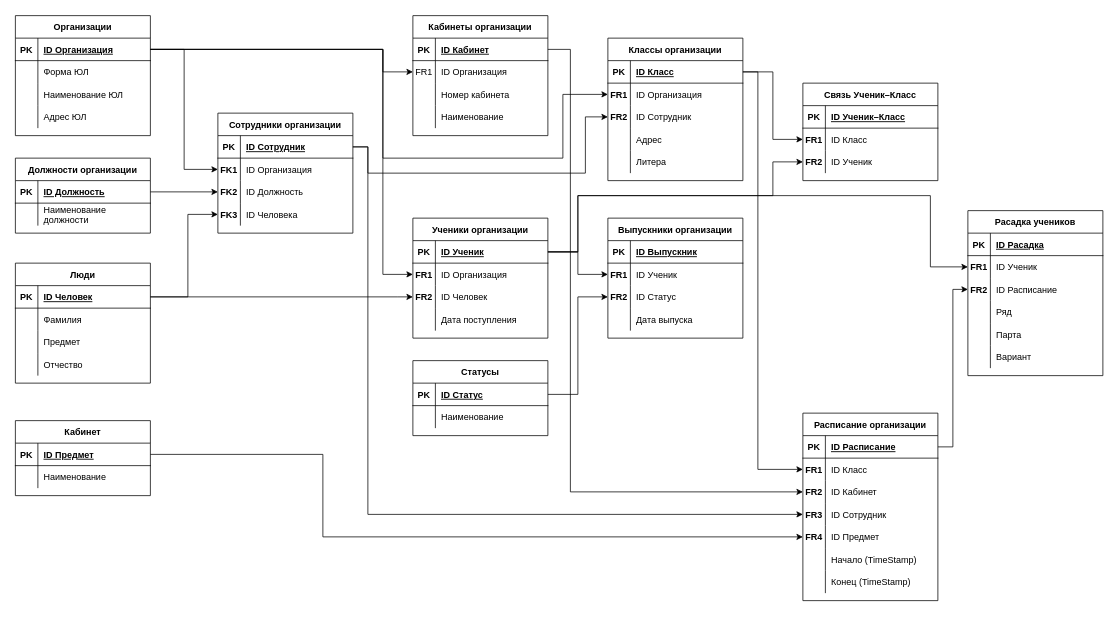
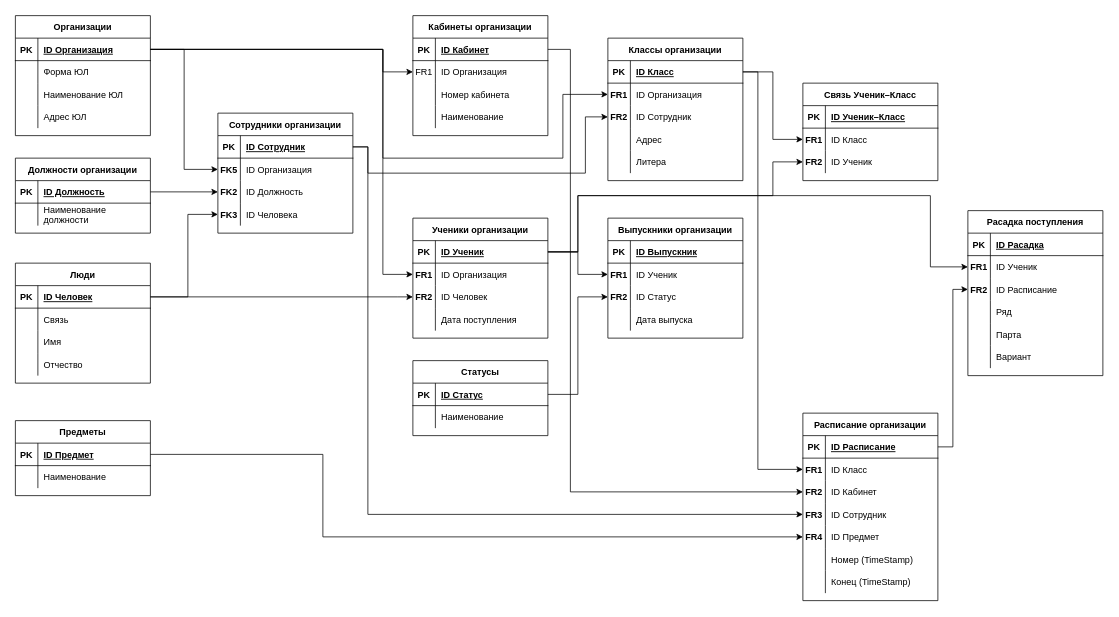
(229, 170) -> (229, 170)
(1035, 222) -> (1035, 222)
(61, 320) -> (56, 320)
(61, 342) -> (51, 342)
(83, 432) -> (83, 432)
(874, 560) -> (872, 560)
